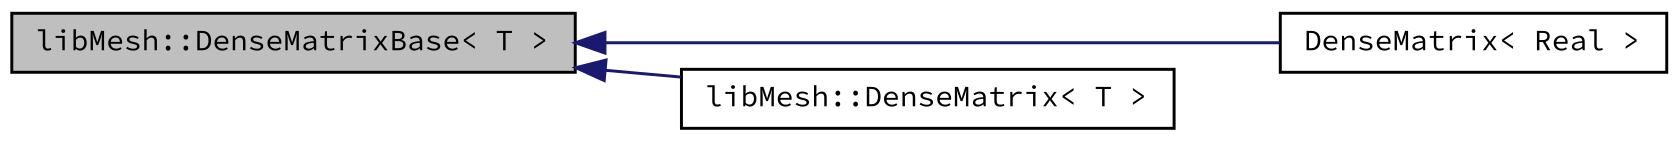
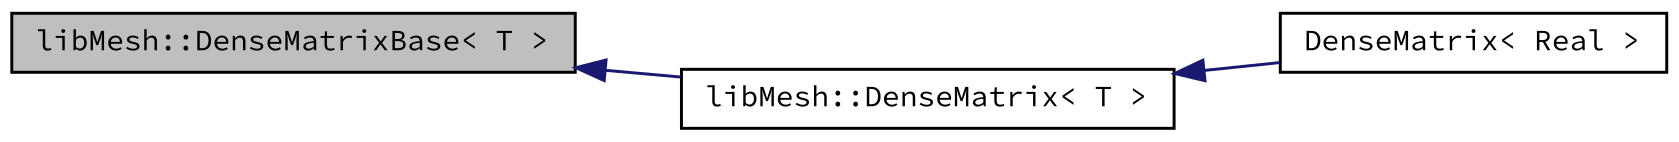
(943, 43) -> (1242, 67)
